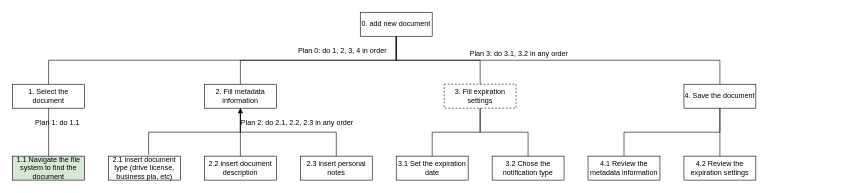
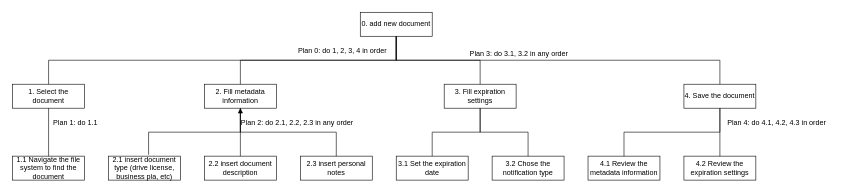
(480, 96) -> (480, 96)
(57, 123) -> (75, 123)
none -> (777, 123)
(48, 168) -> (48, 168)
